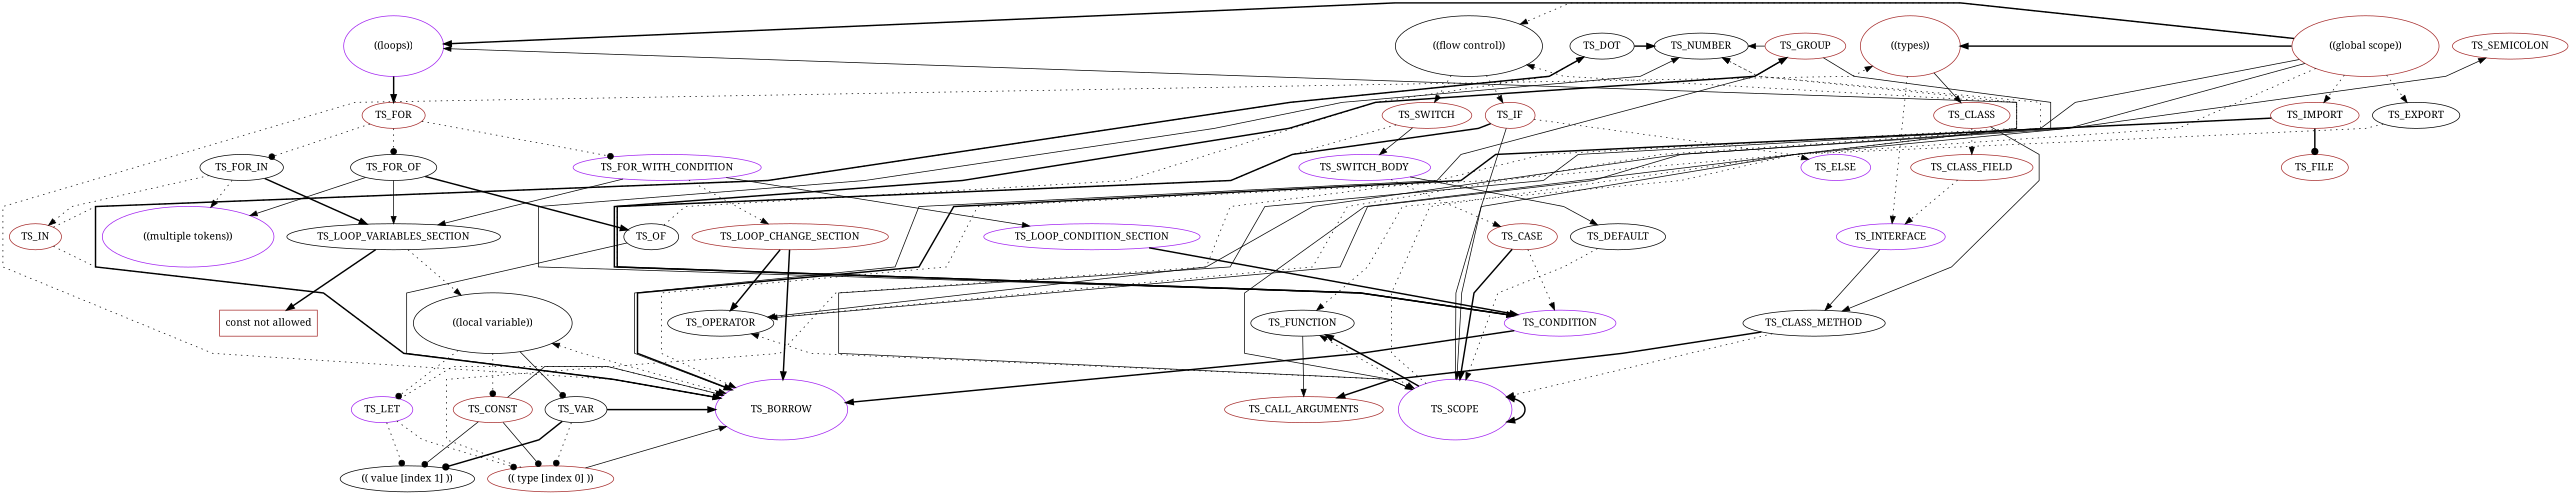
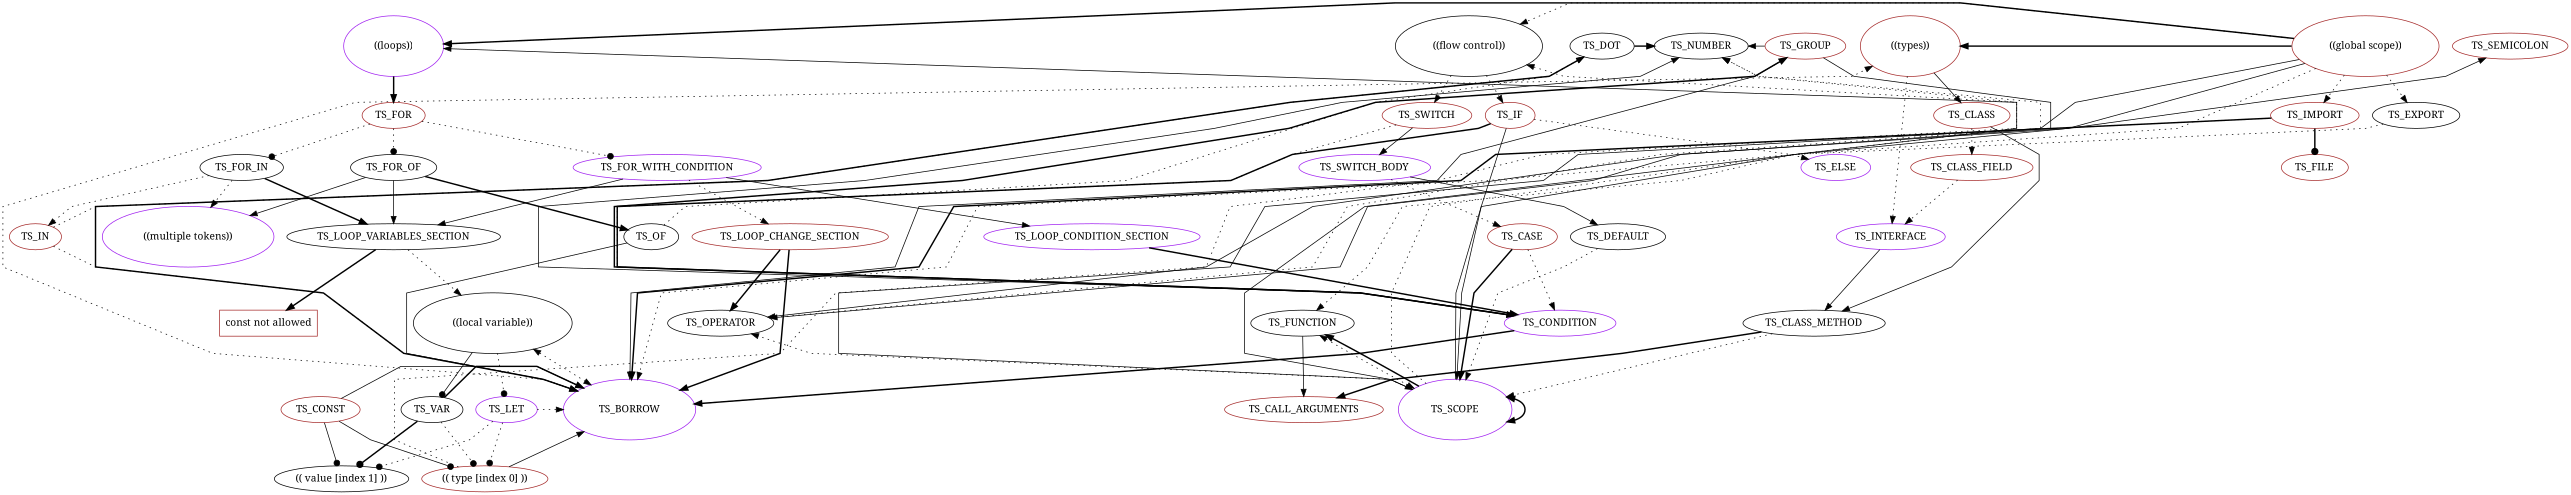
(493, 380) -> none
